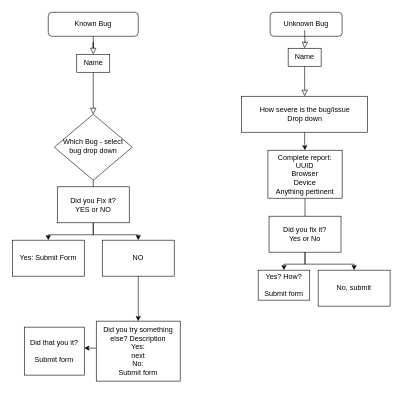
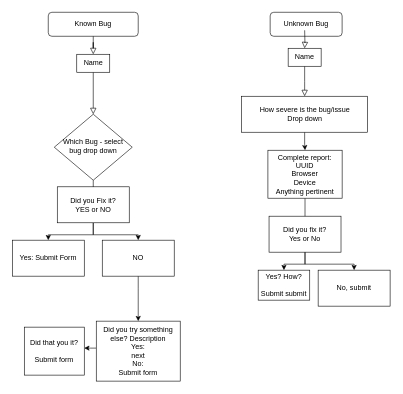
(284, 285) -> (284, 285)
